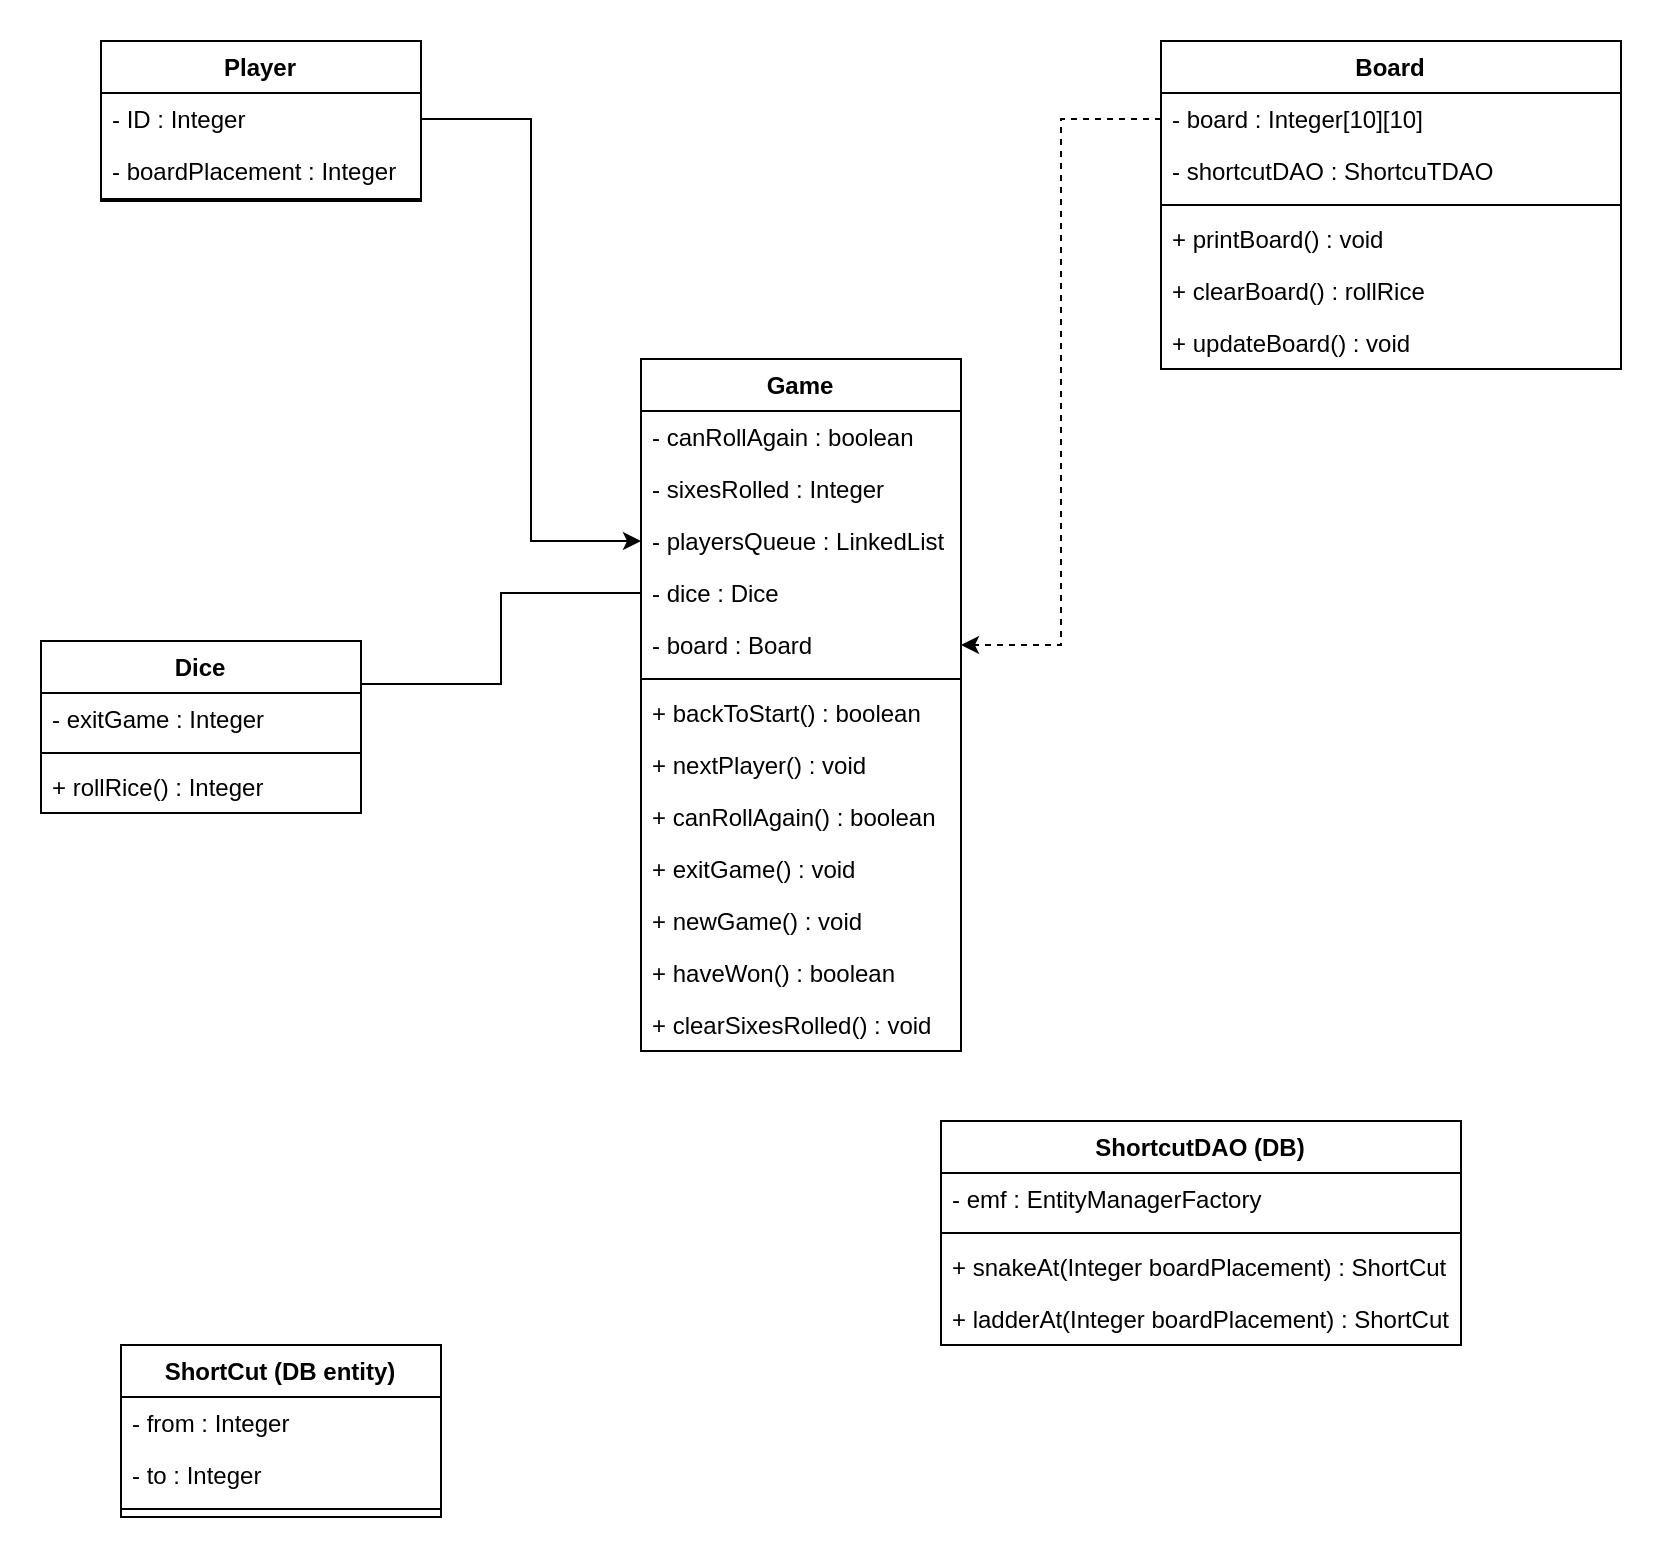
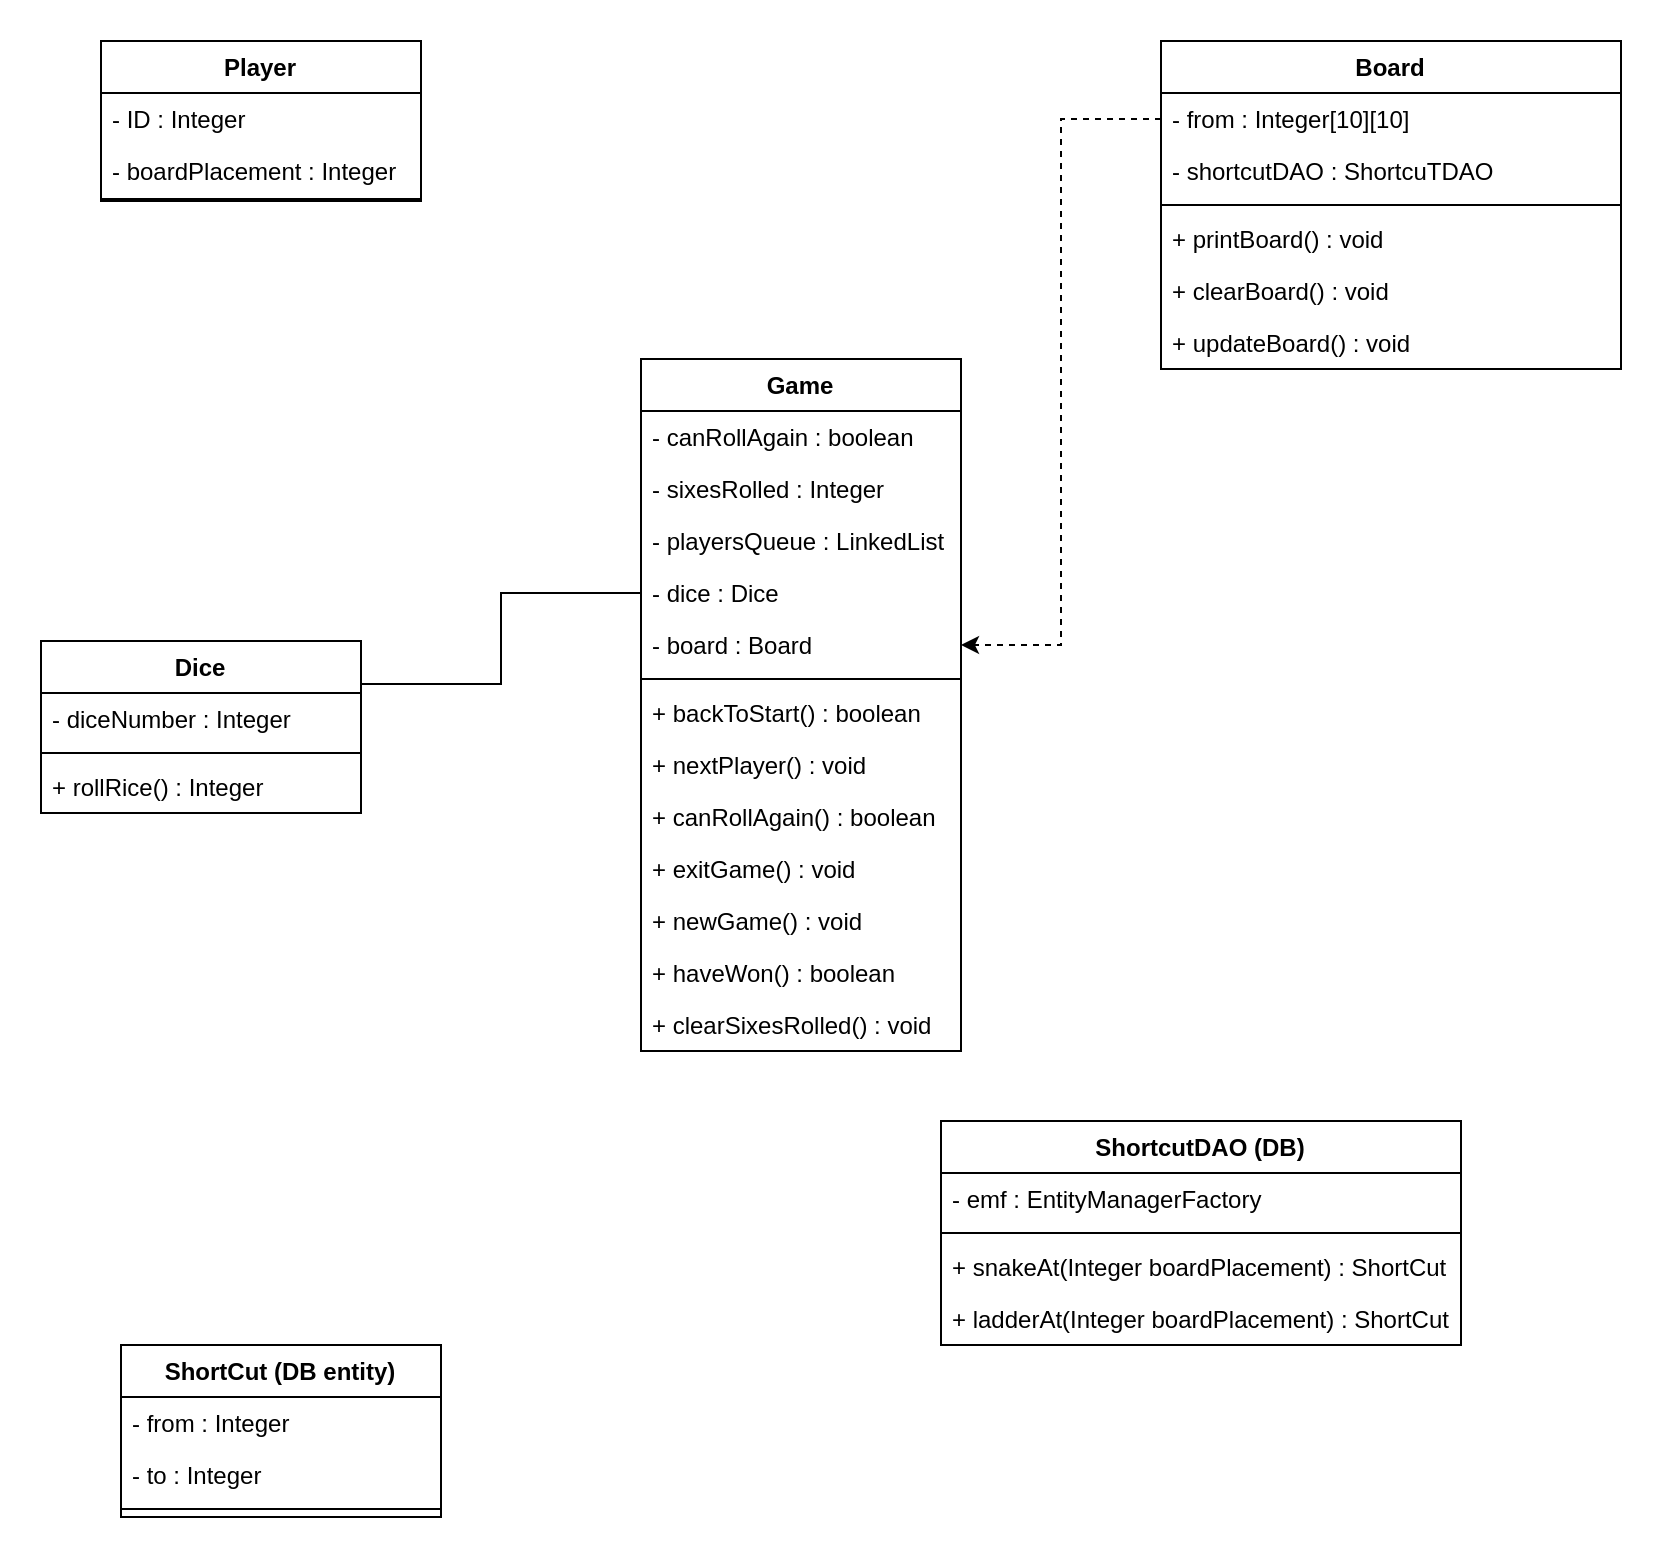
(1328, 120) -> (1321, 120)
(1315, 292) -> (1294, 292)
(531, 325) -> none
(171, 720) -> (184, 720)
